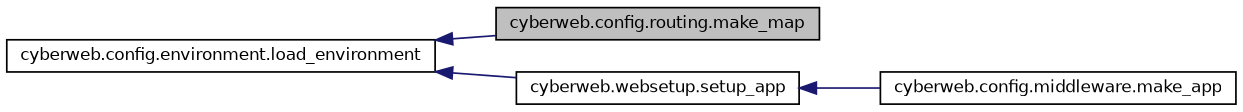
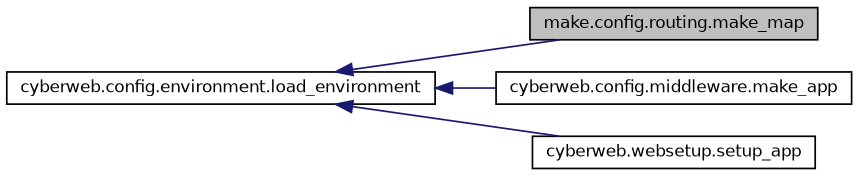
(658, 24) -> (674, 24)
(848, 88) -> (474, 88)
